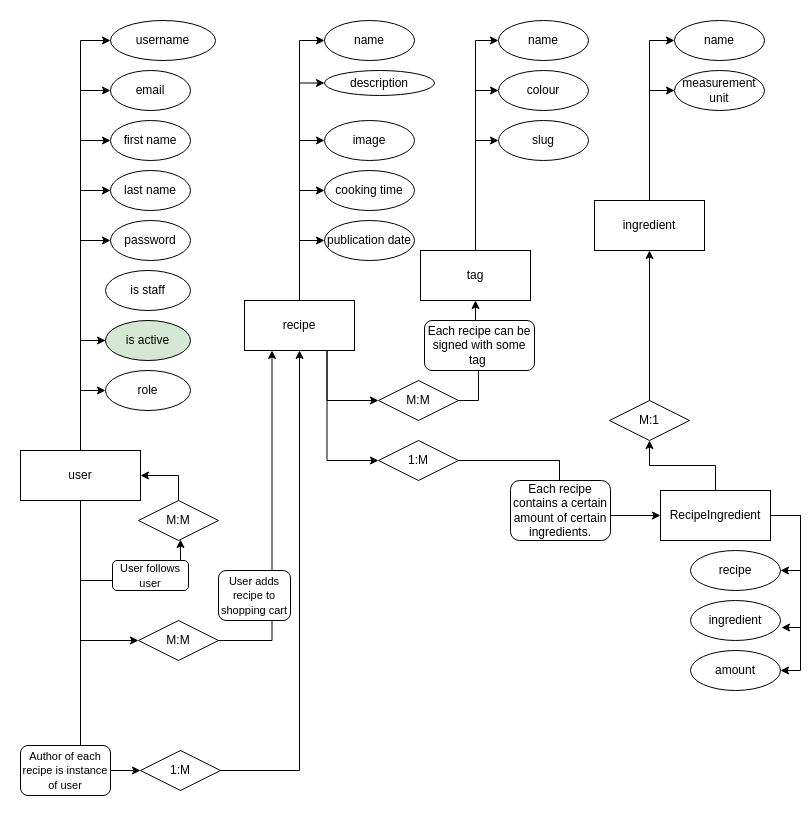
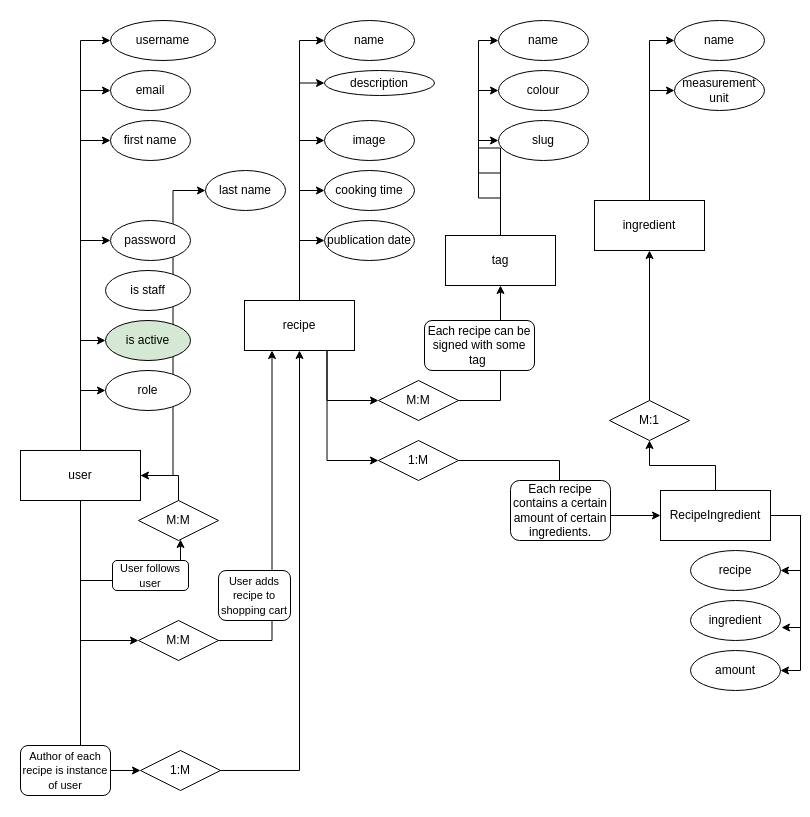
(151, 191) -> (246, 191)
(476, 276) -> (501, 261)
